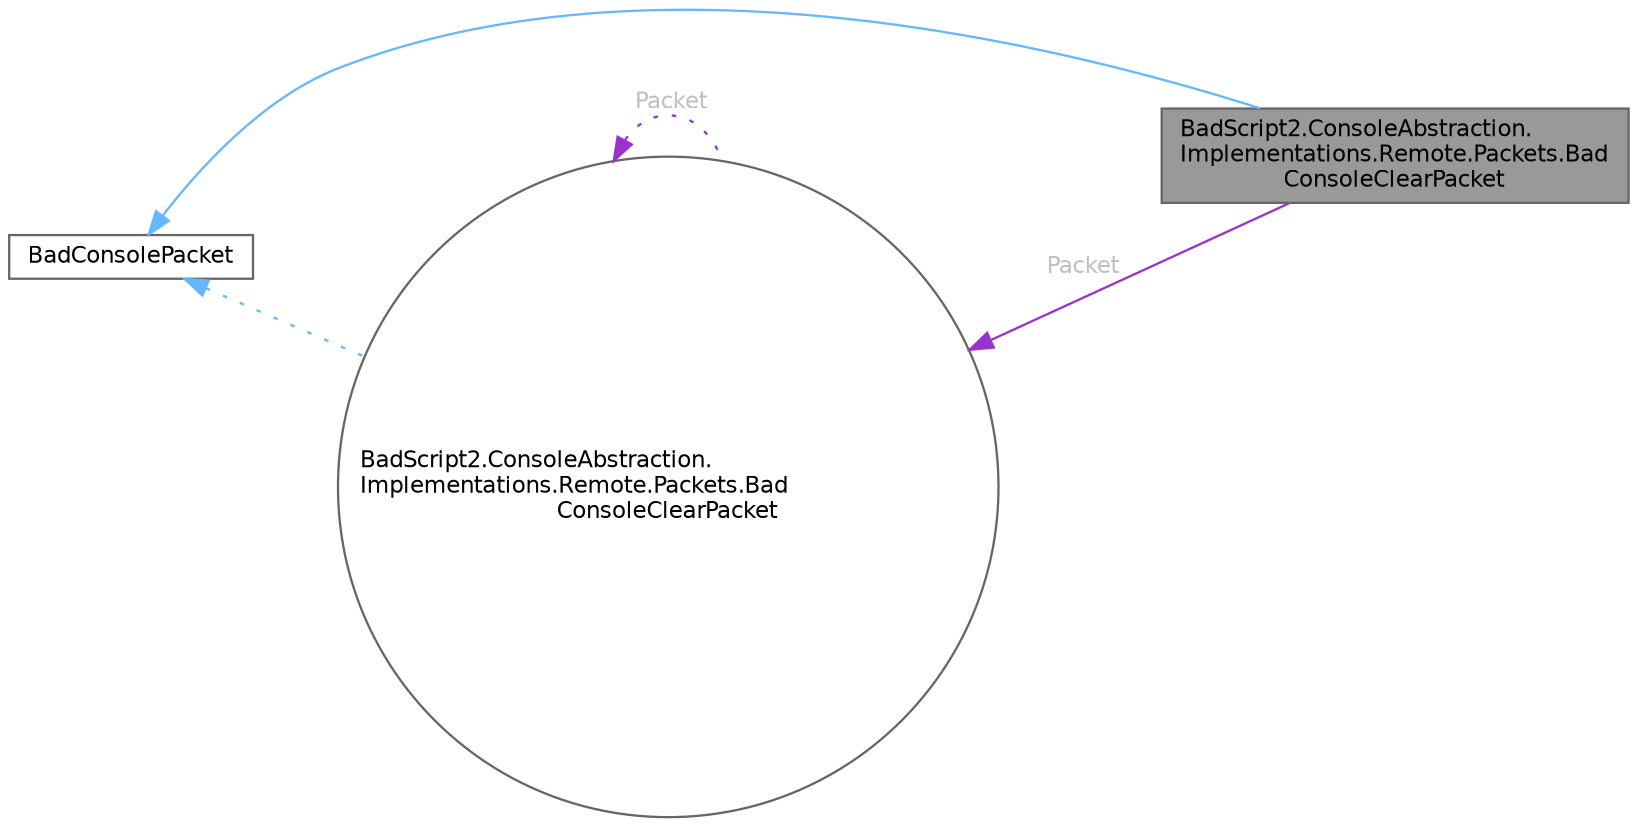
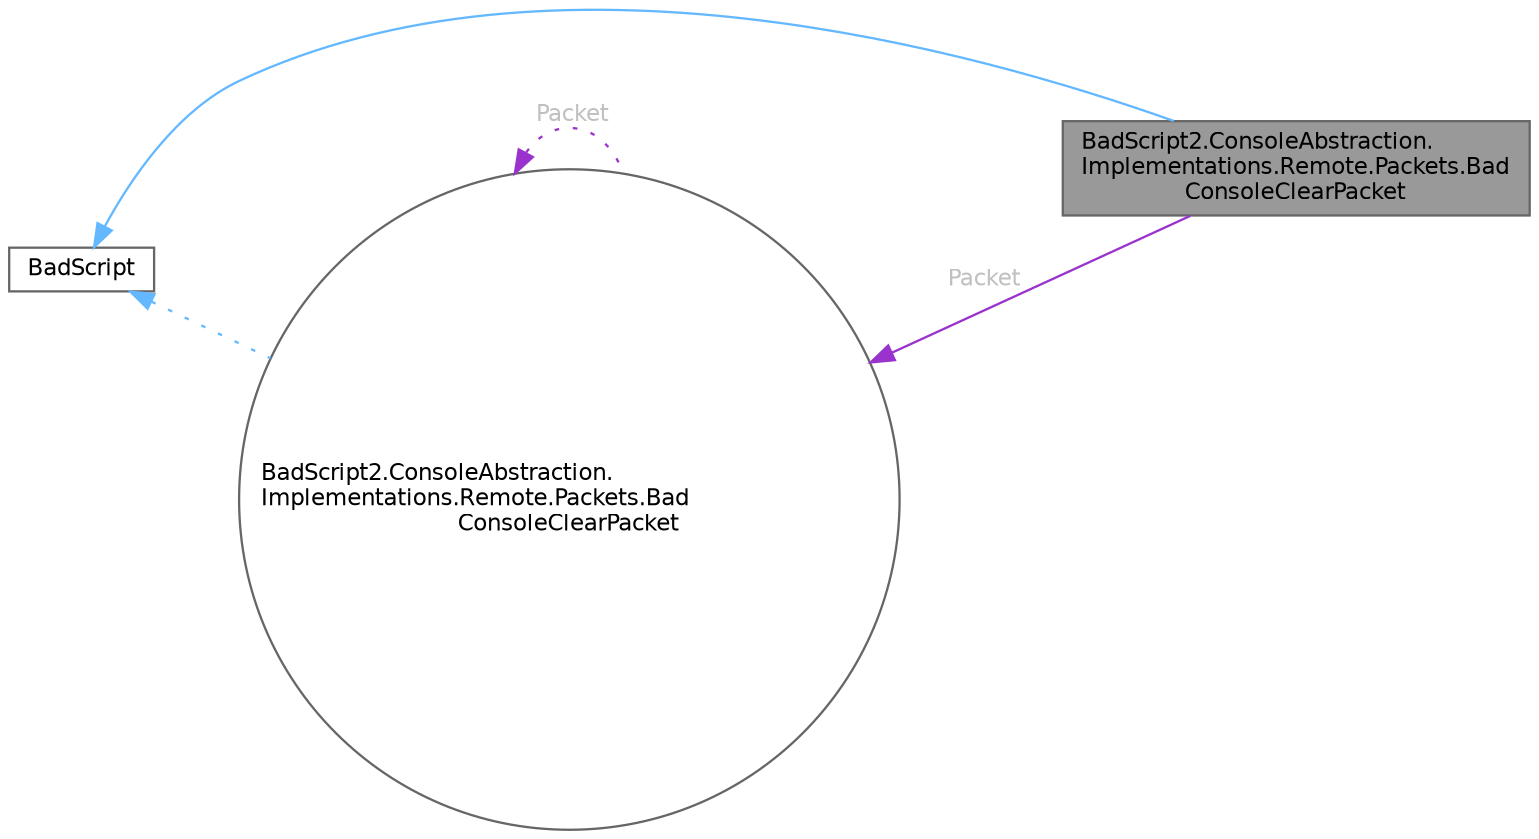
(131, 257) -> (82, 270)
